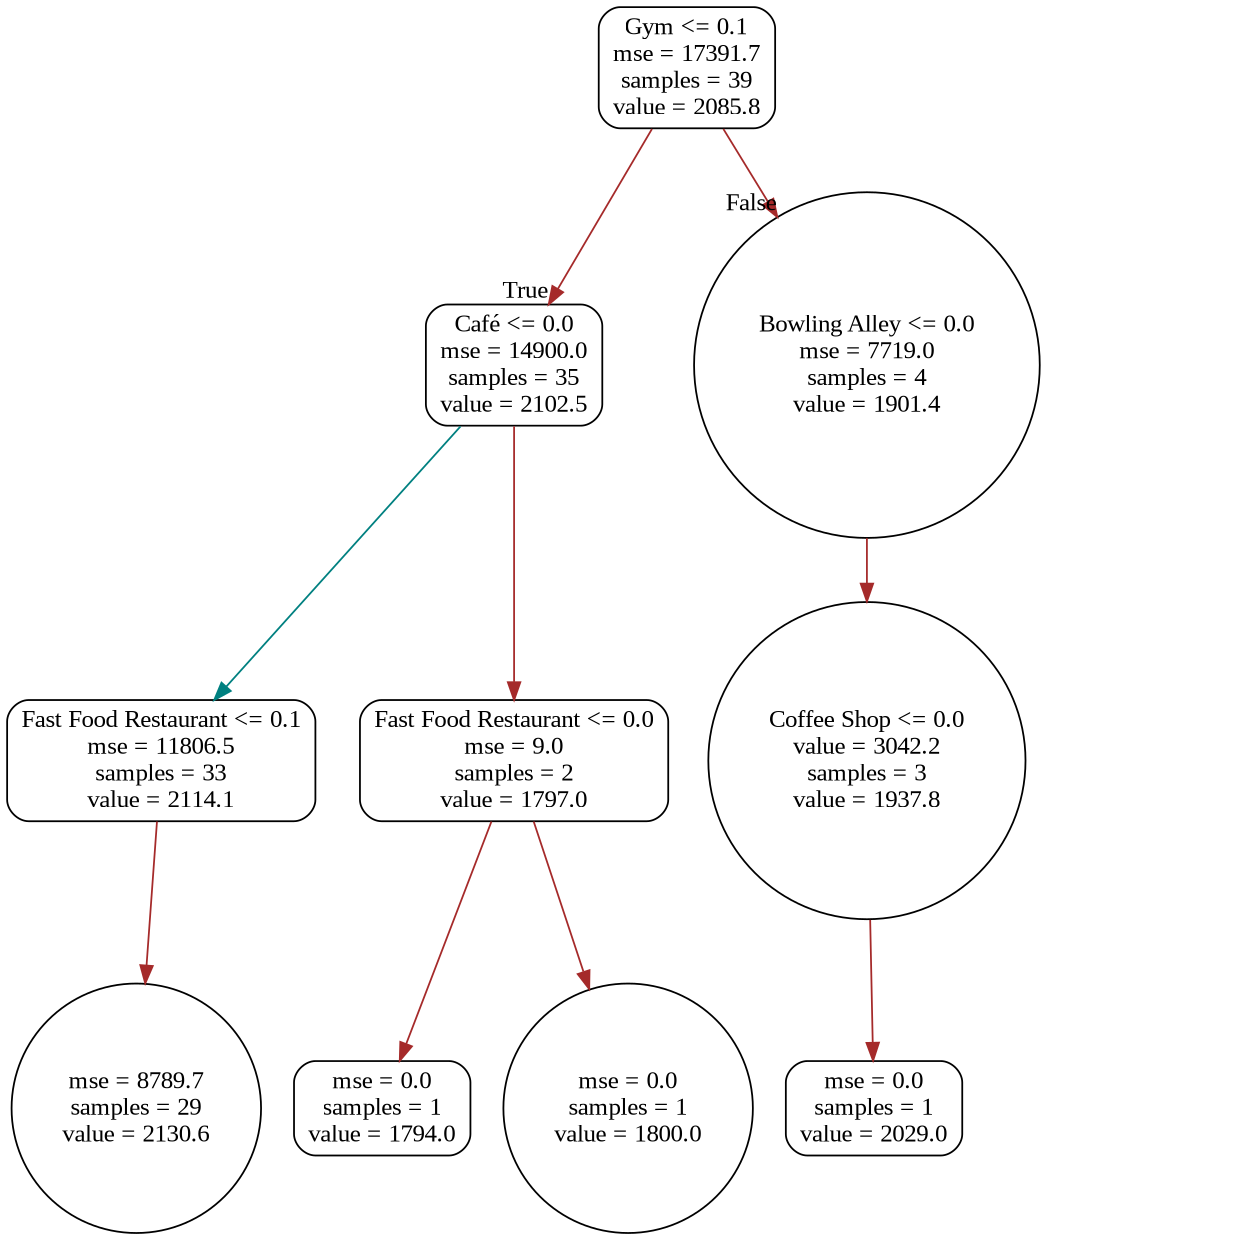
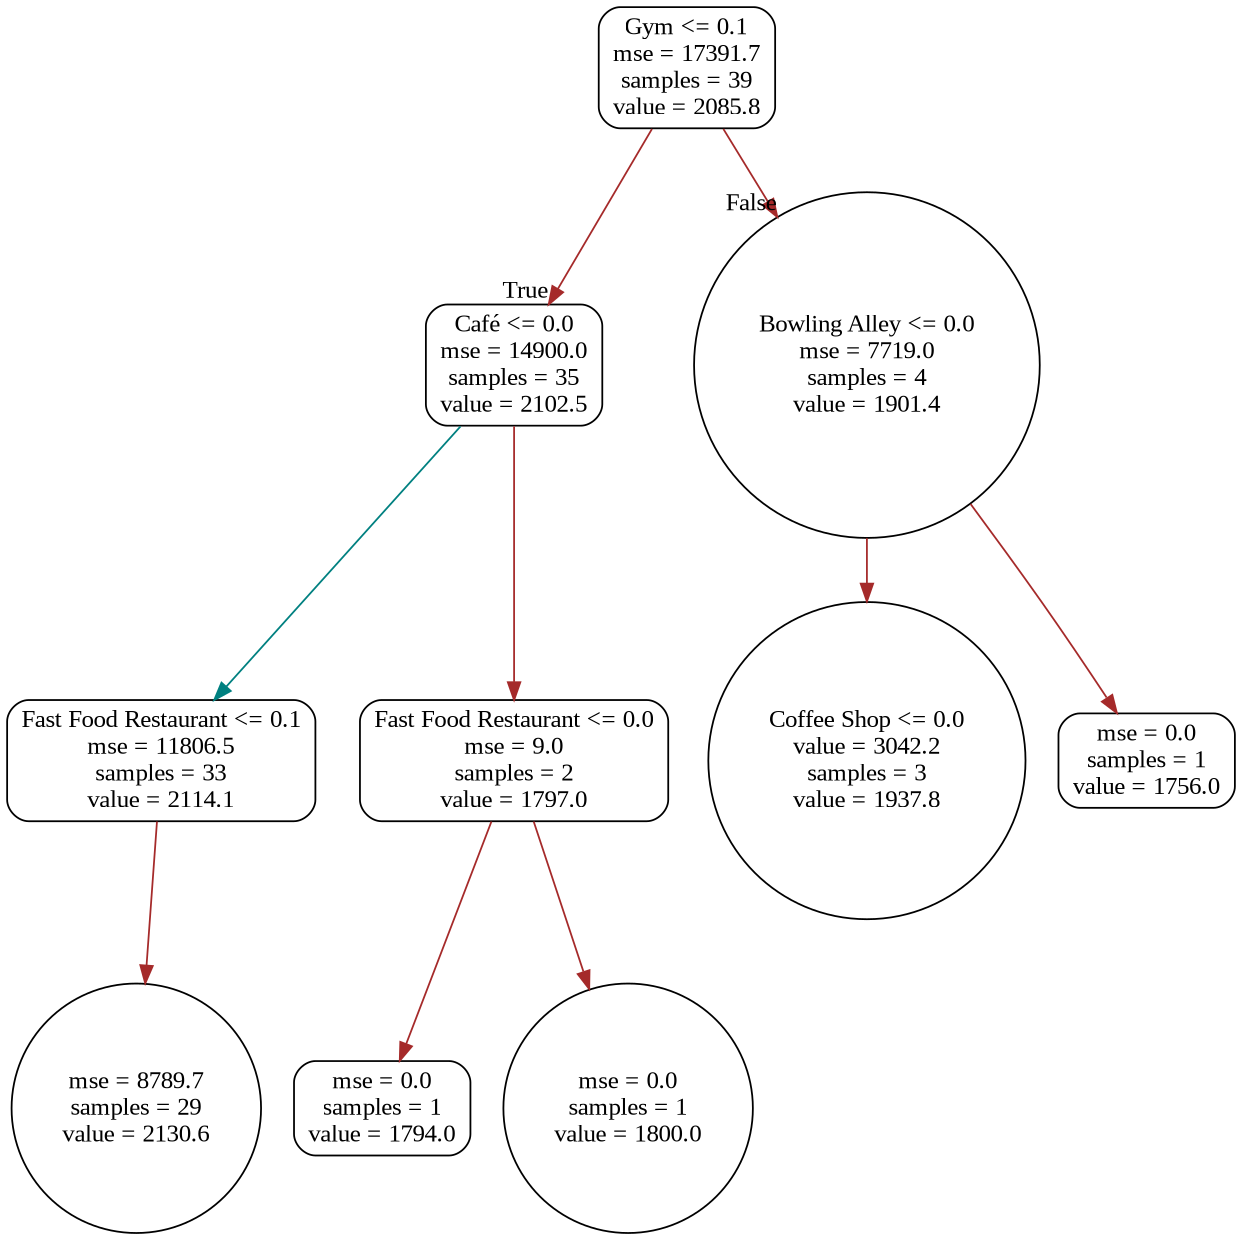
none -> (1147, 761)
(874, 1108) -> none
